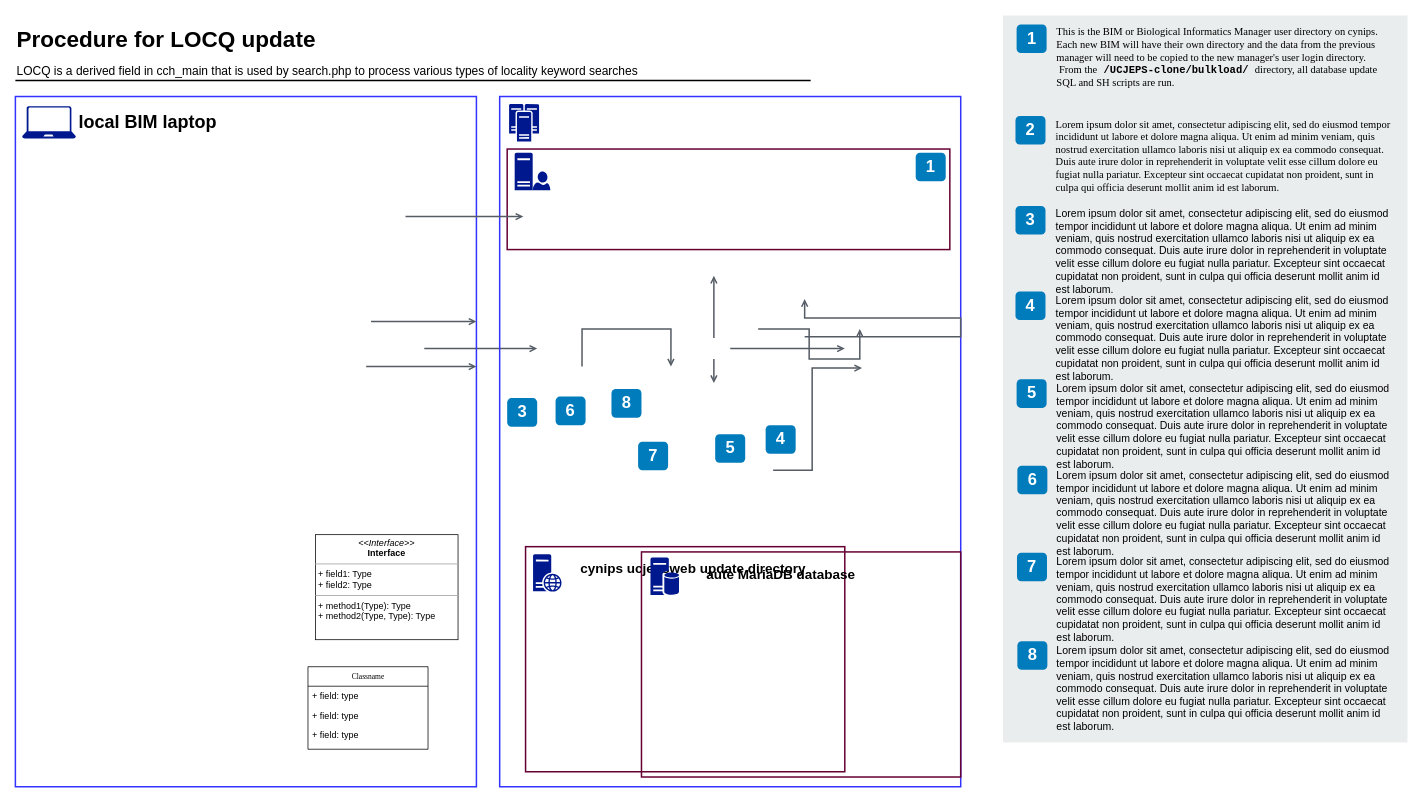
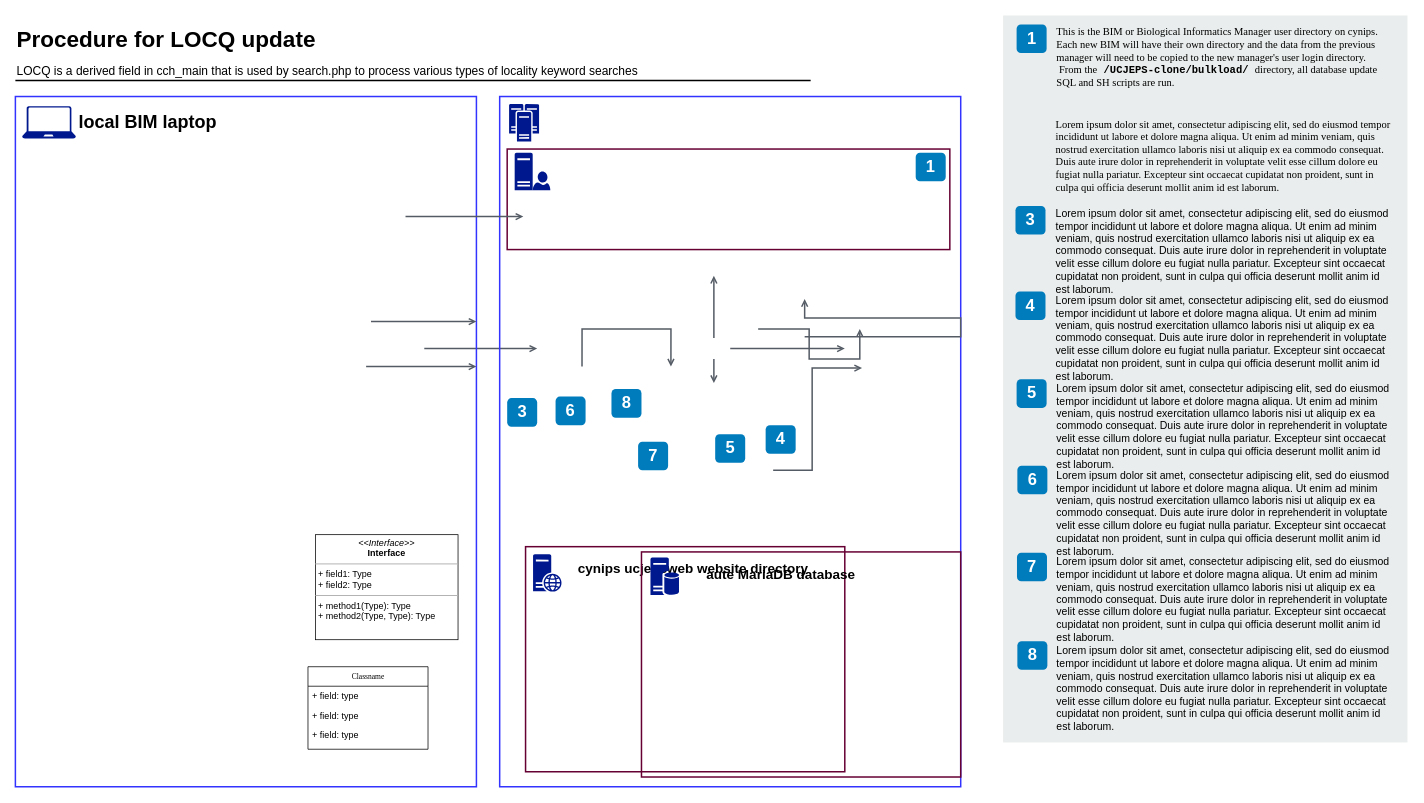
(1030, 130) -> none
(693, 569) -> (693, 569)
